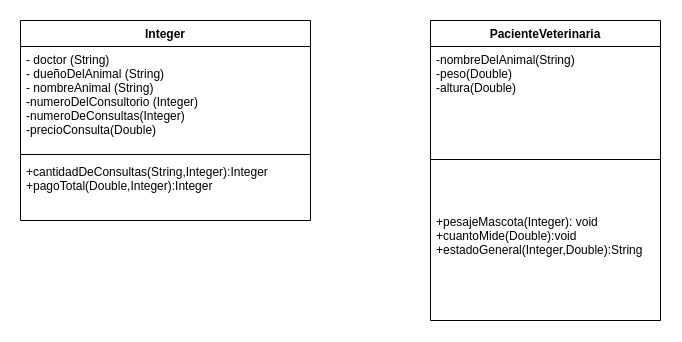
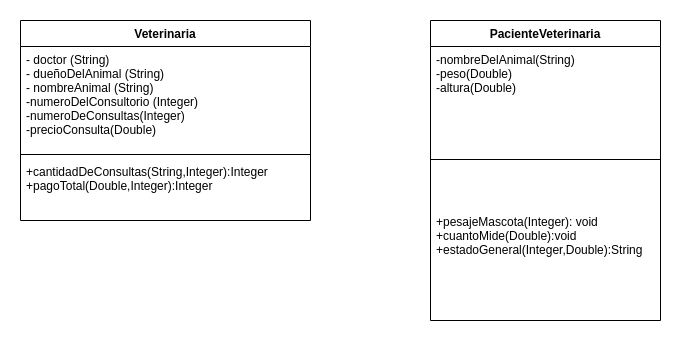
(165, 34) -> (165, 34)
